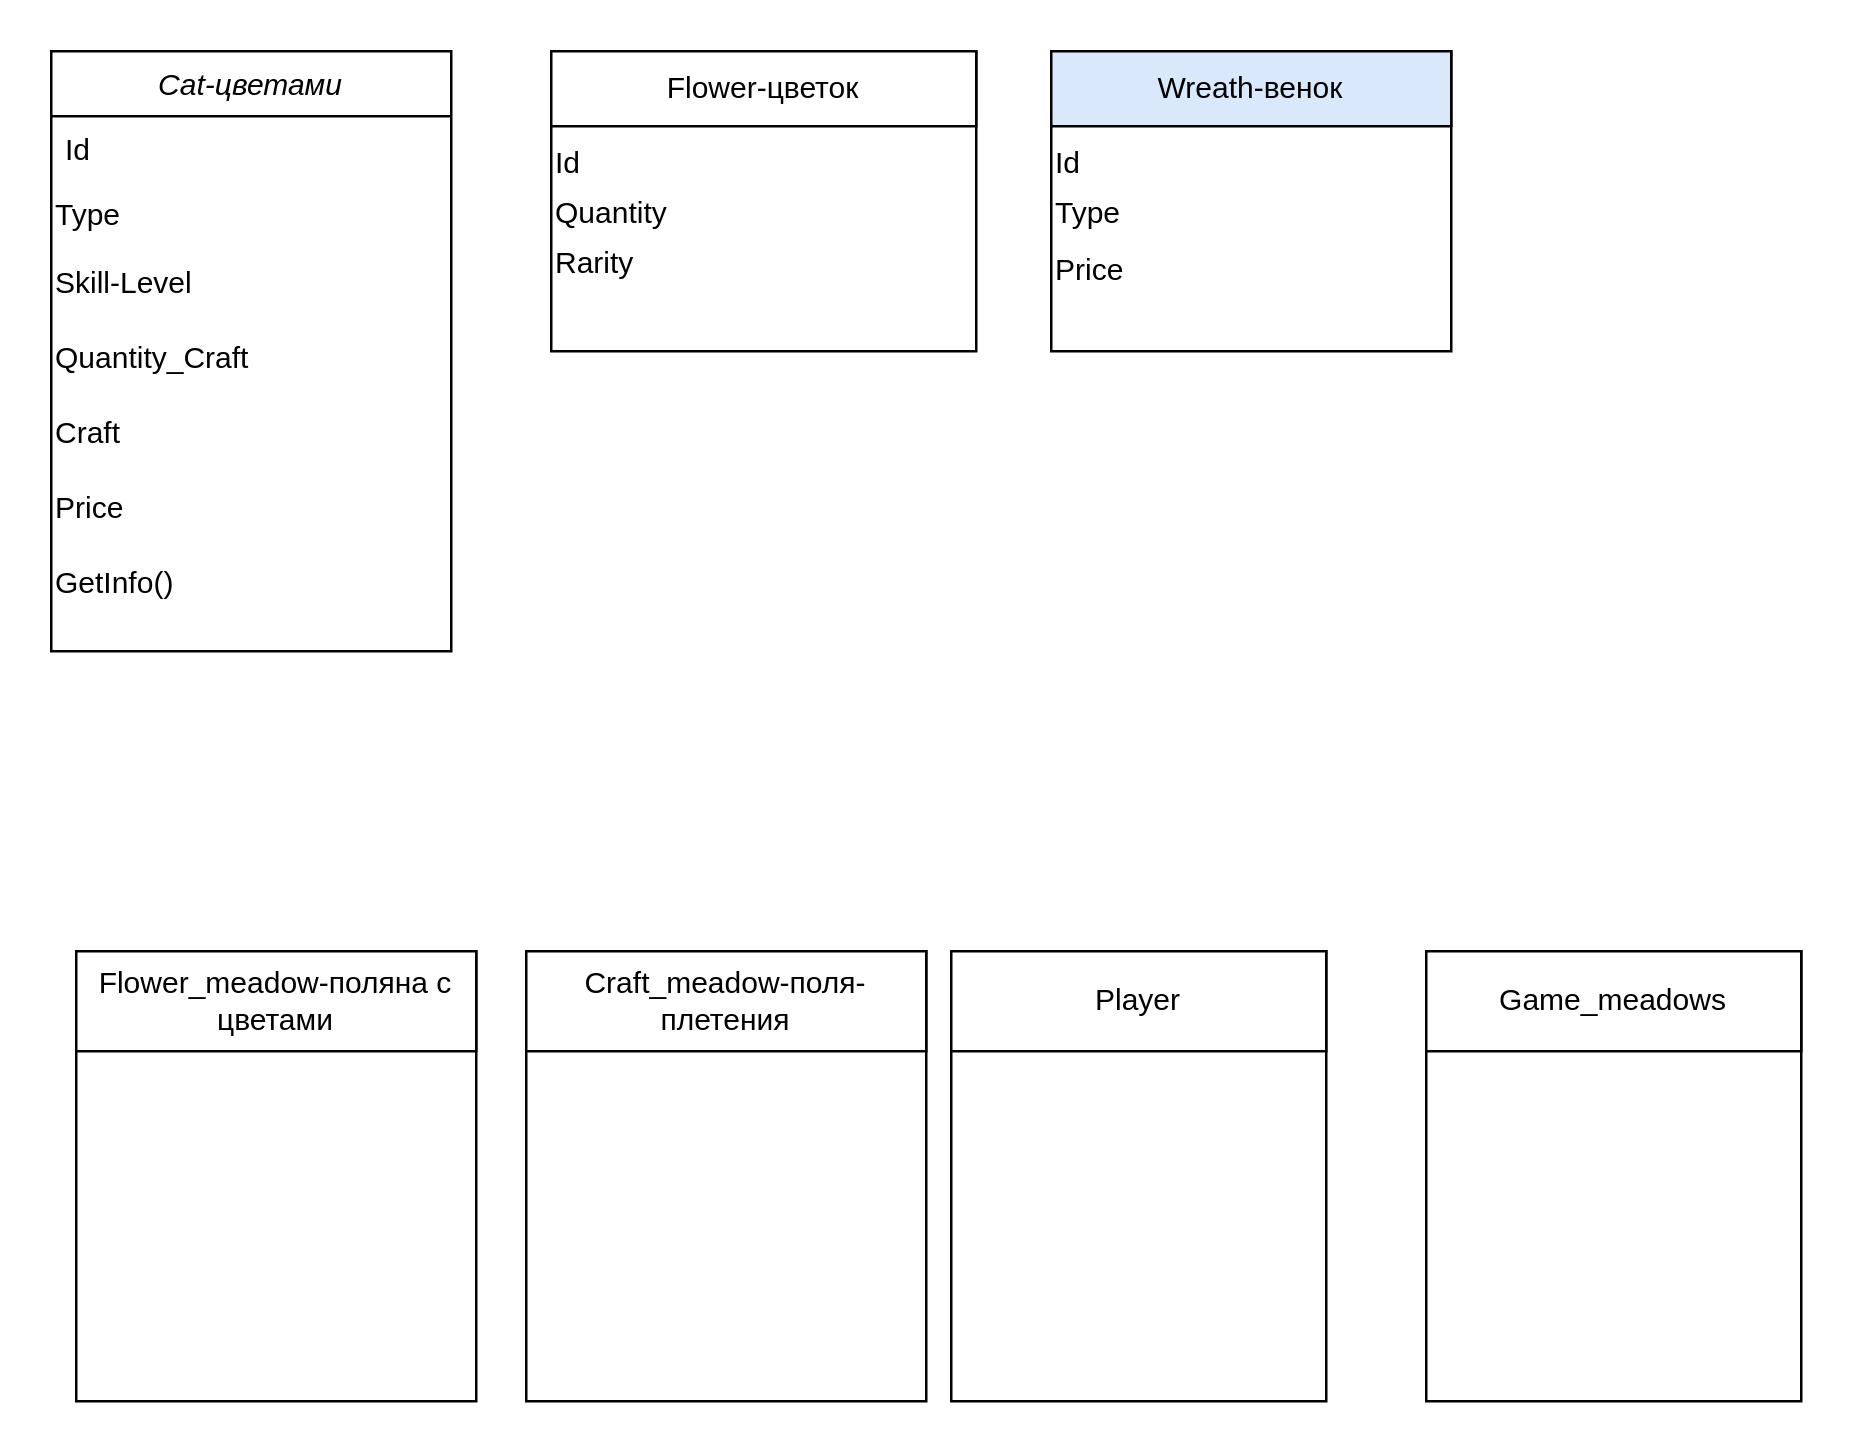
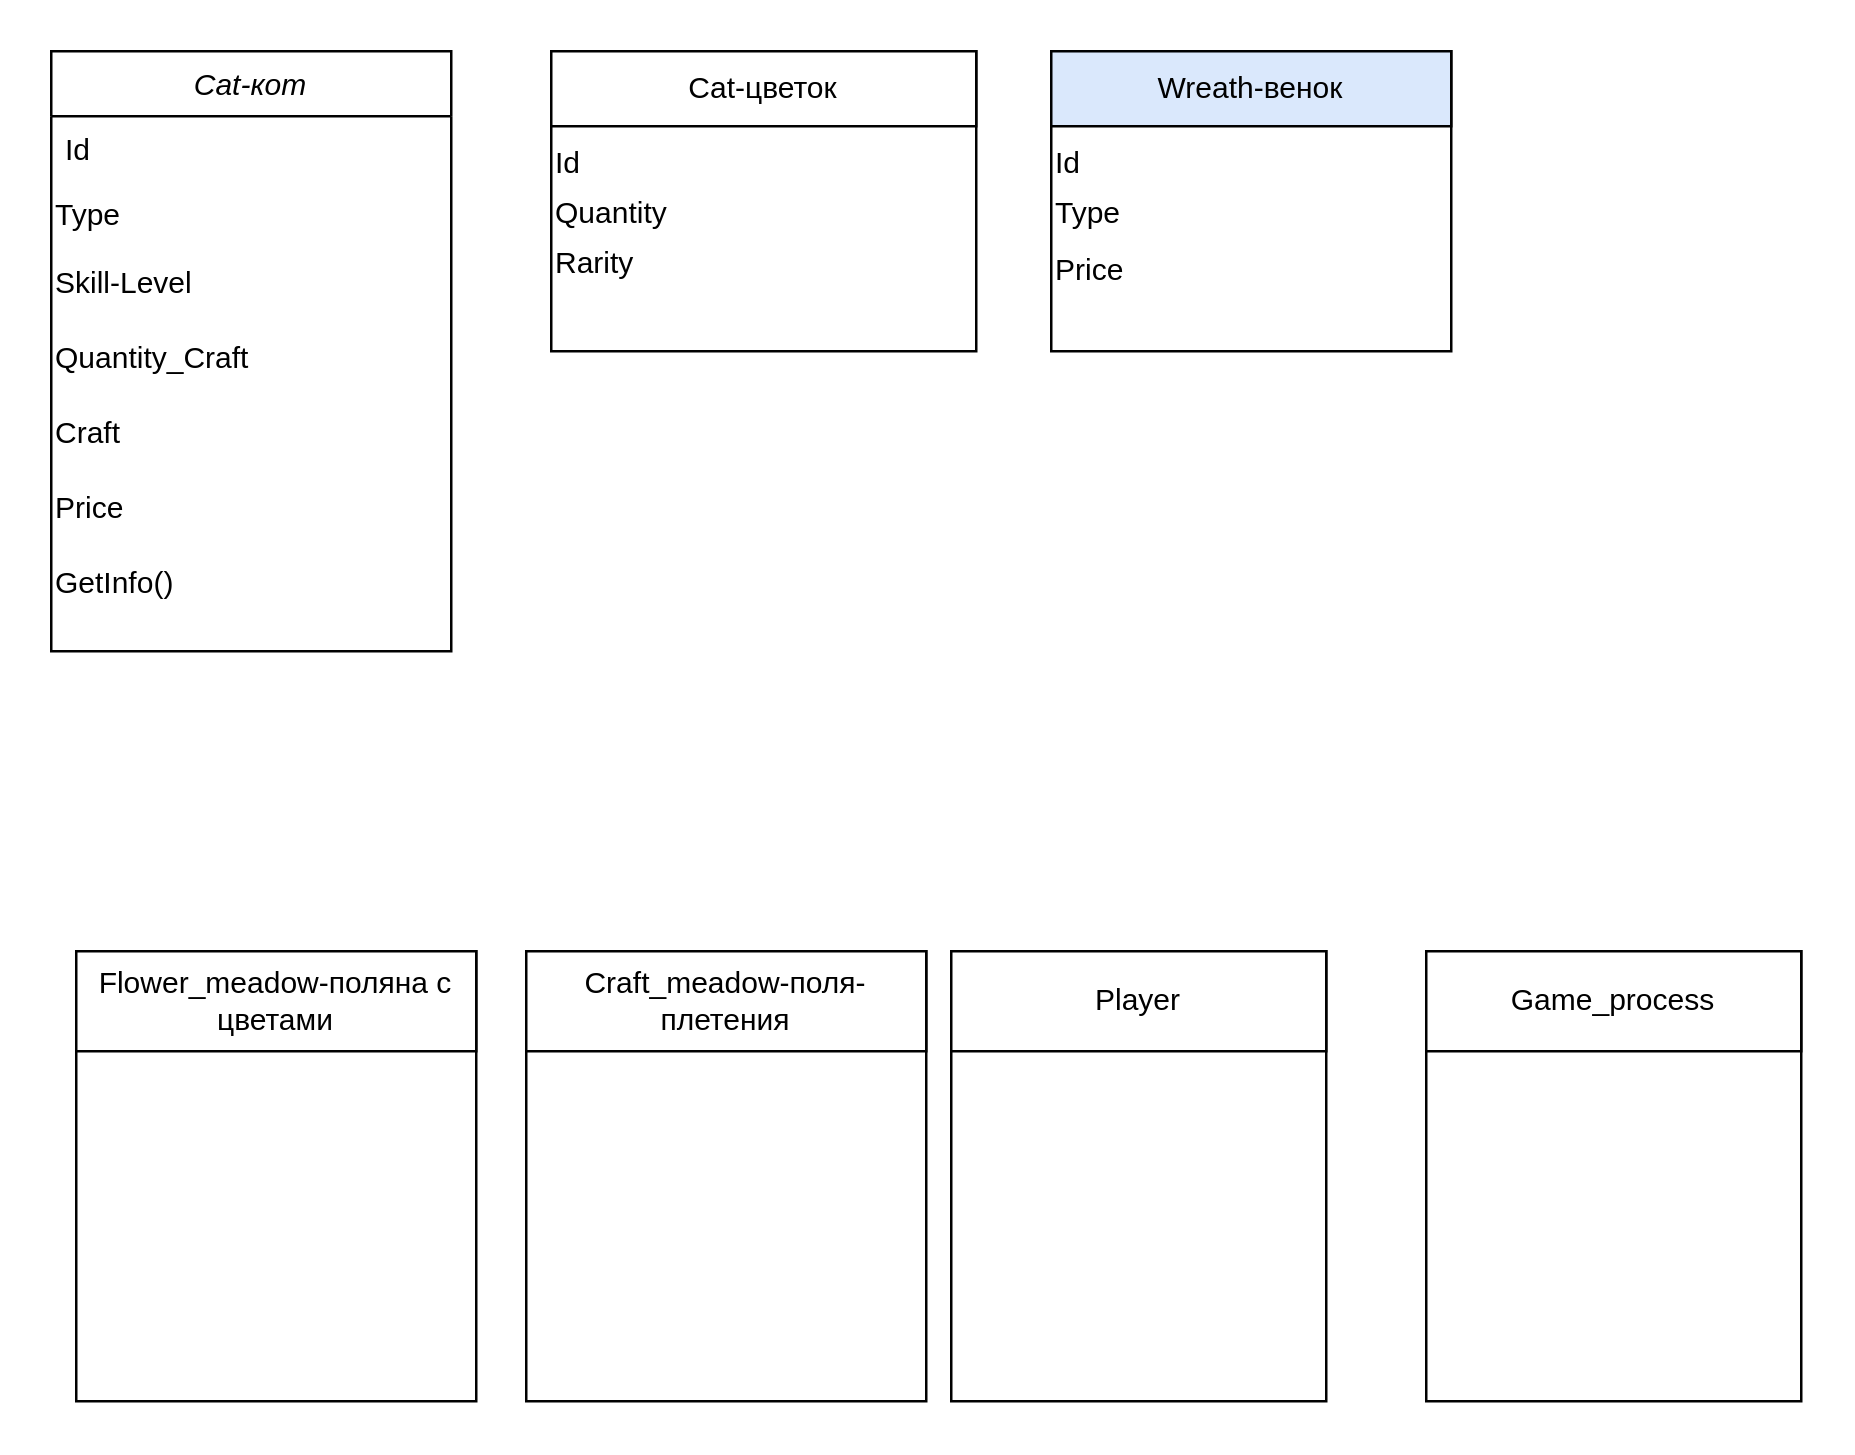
(250, 85) -> (250, 85)
(764, 89) -> (764, 89)
(1614, 1001) -> (1614, 1001)
